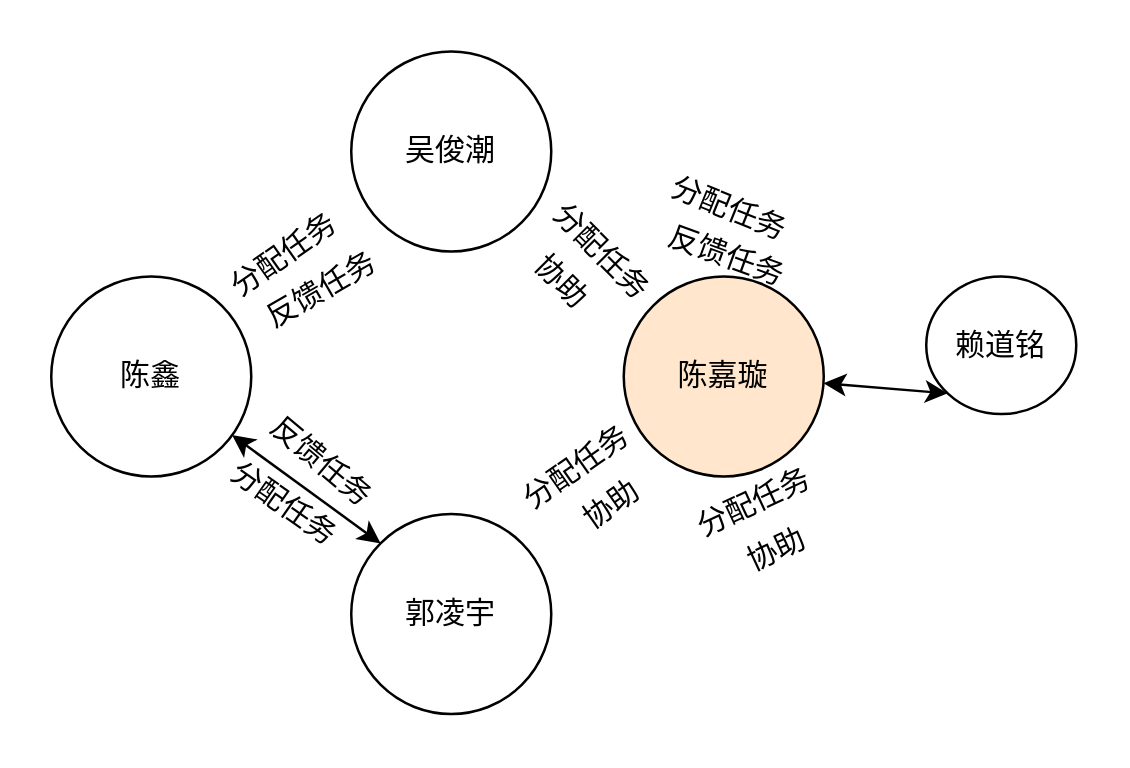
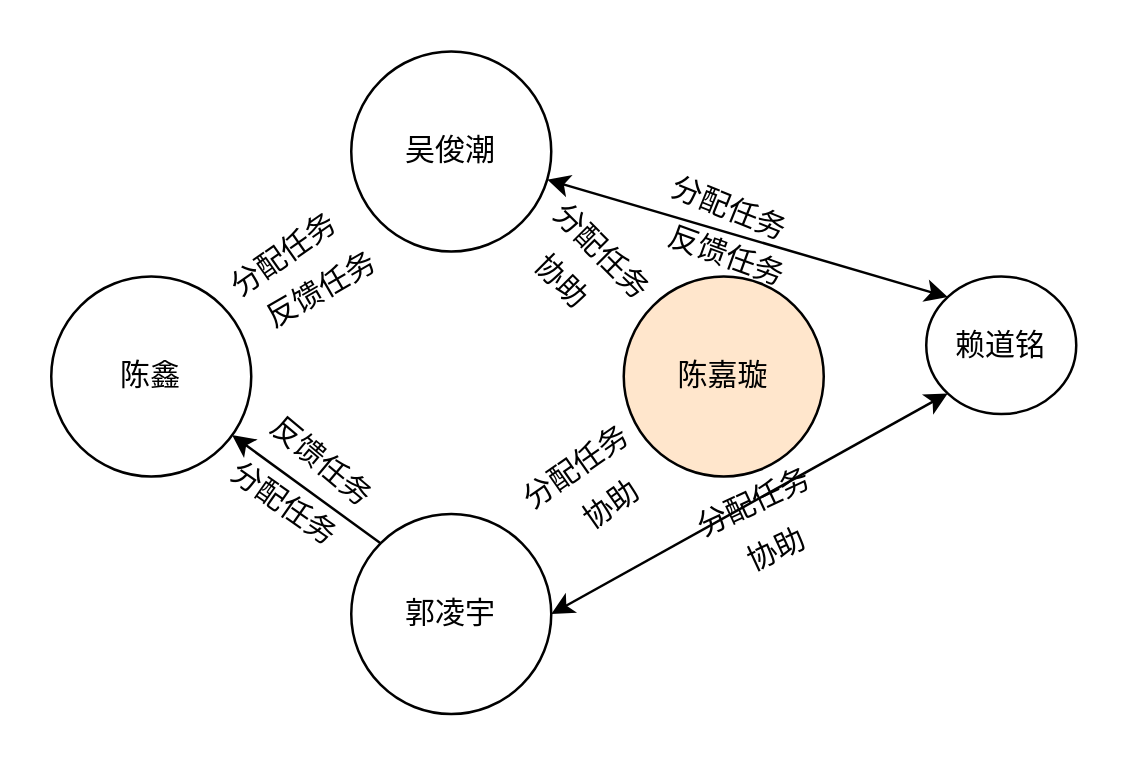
none -> (747, 238)
(886, 388) -> (750, 503)
(366, 532) -> (372, 537)
